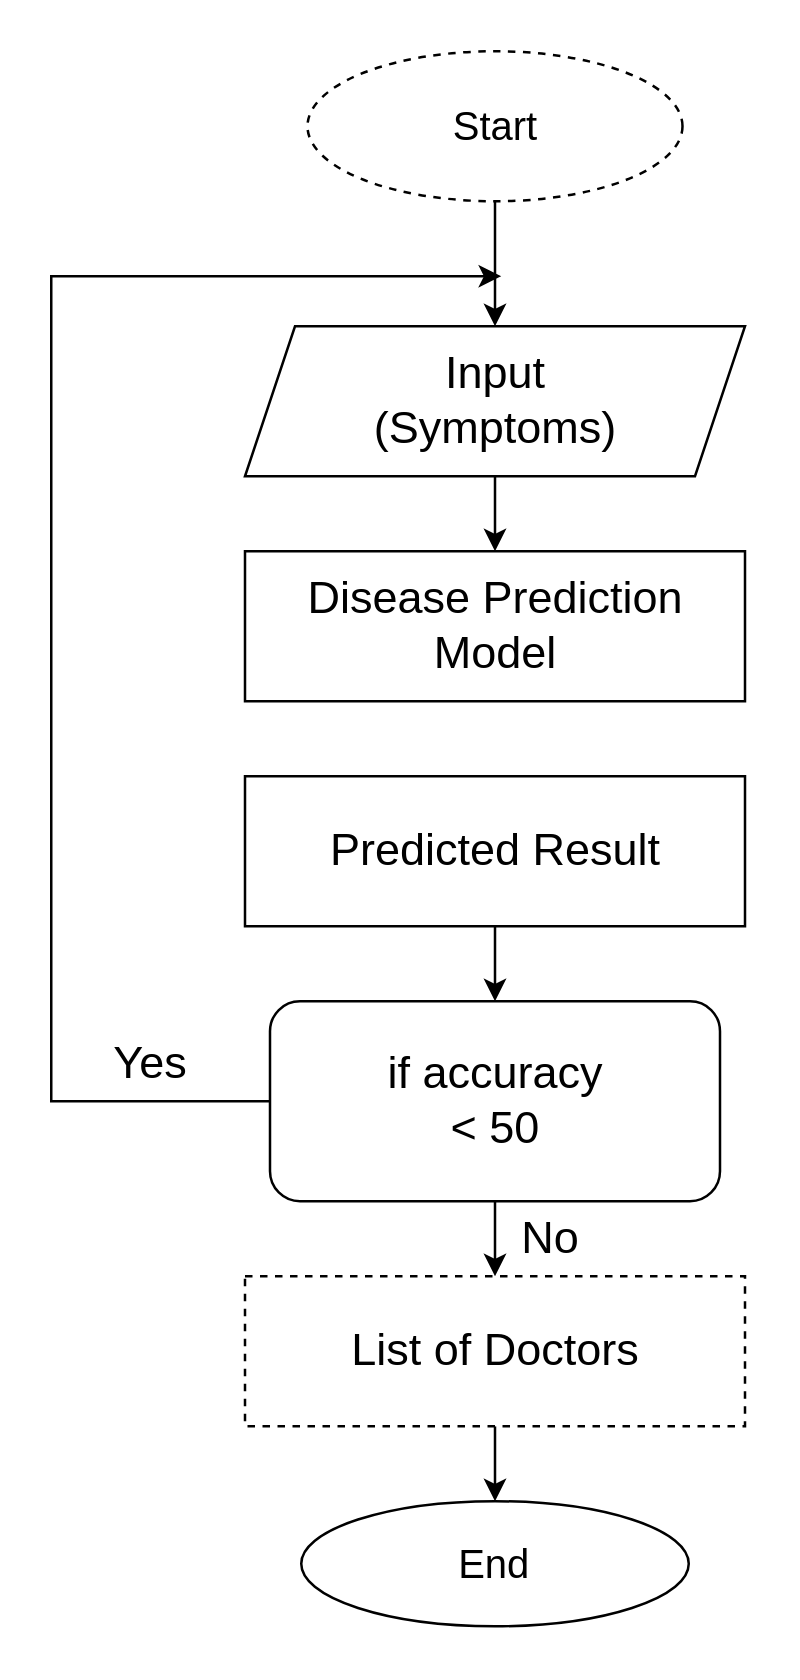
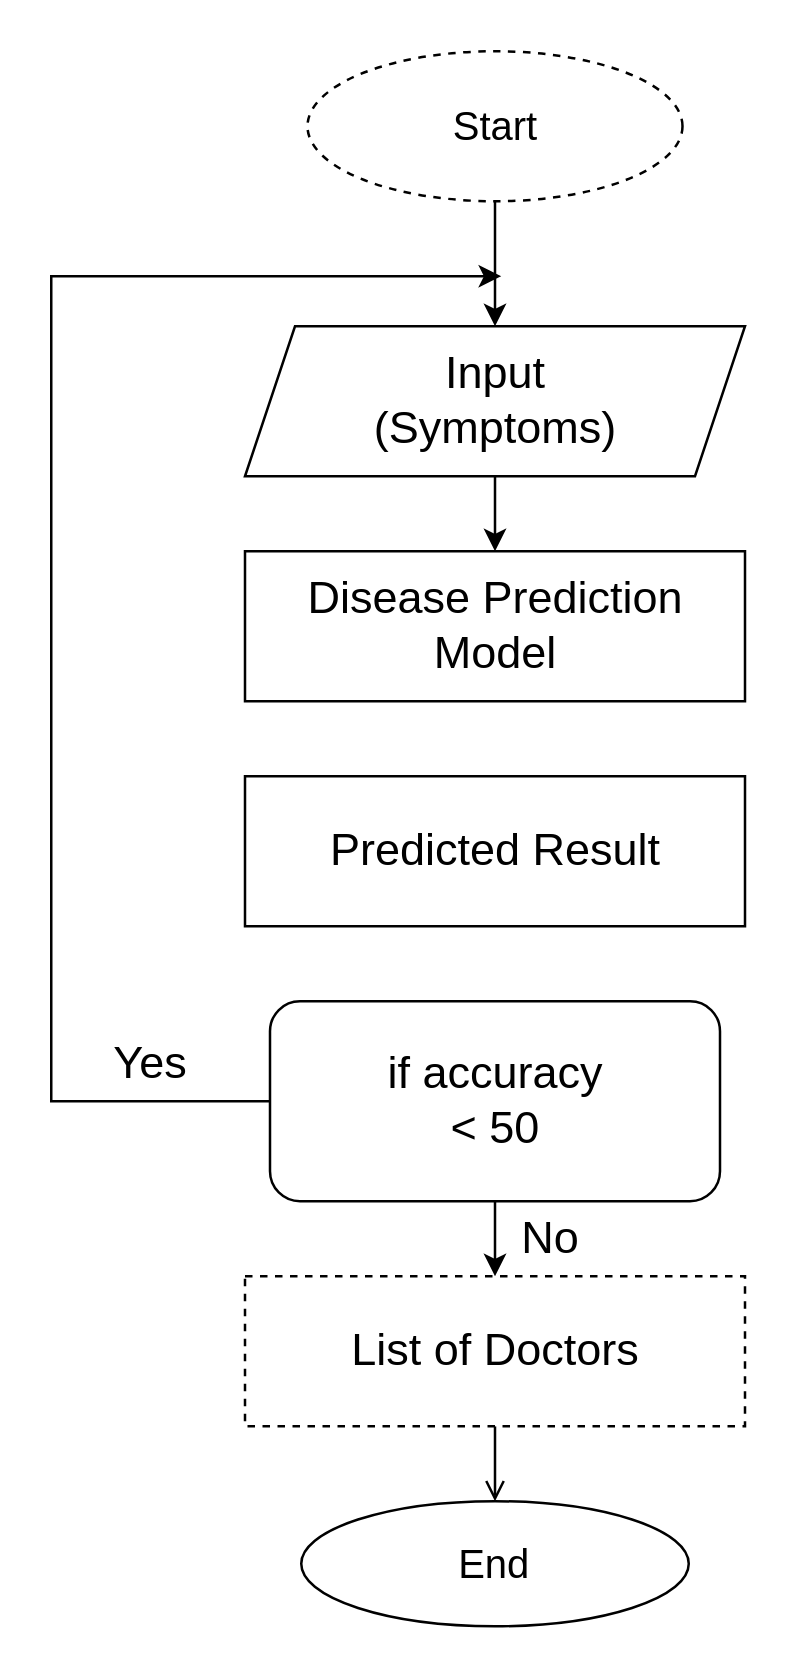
(495, 972) -> none
(495, 1483) -> (495, 1487)
